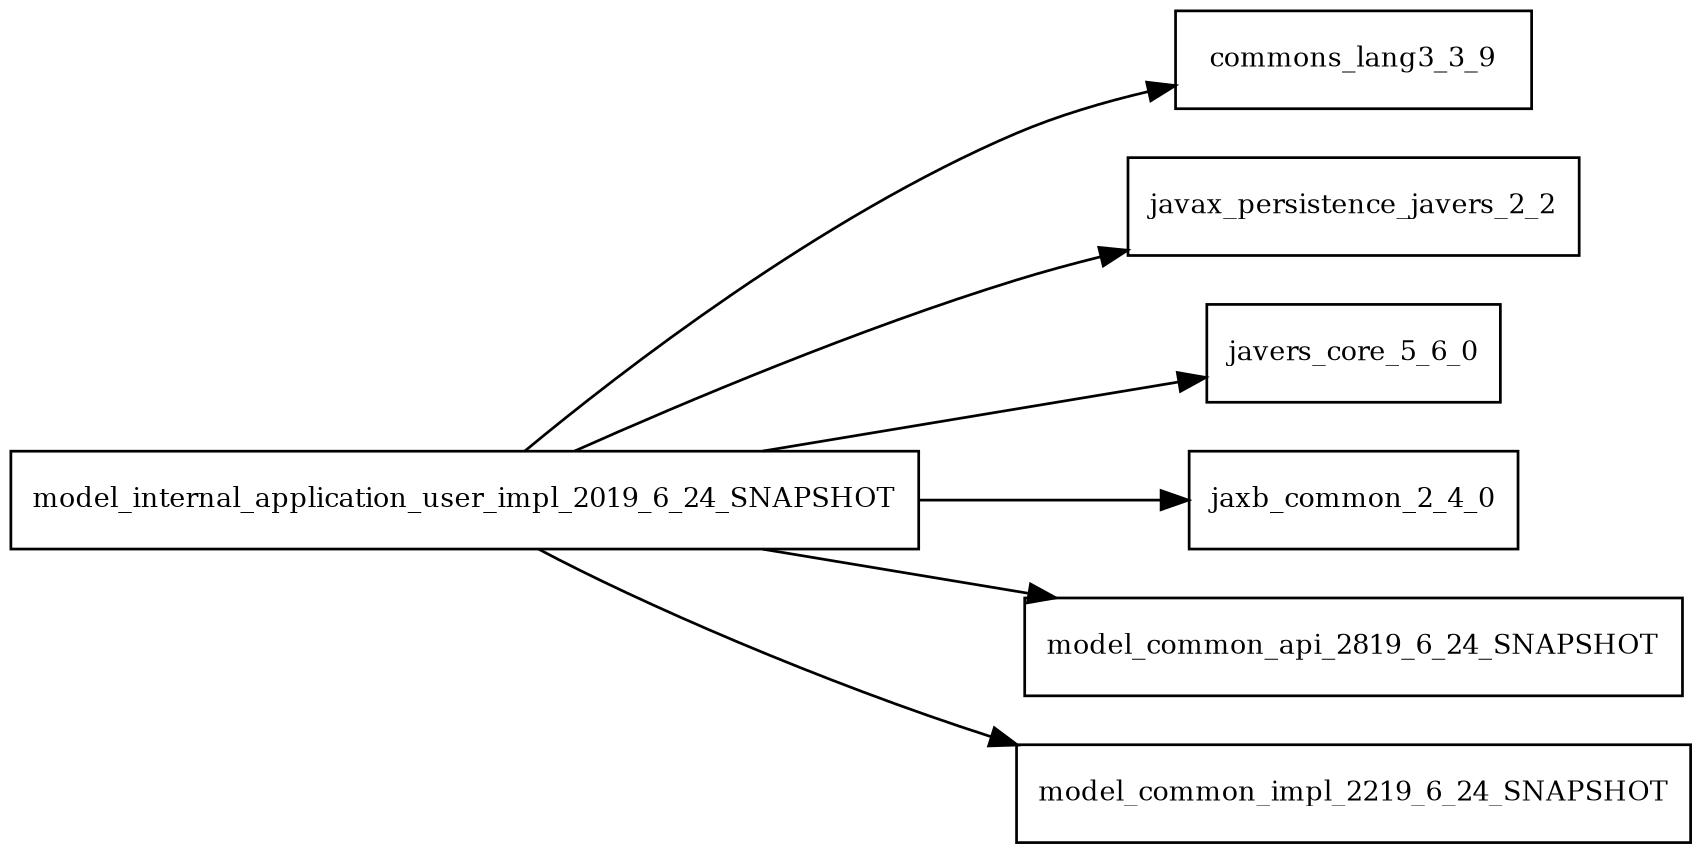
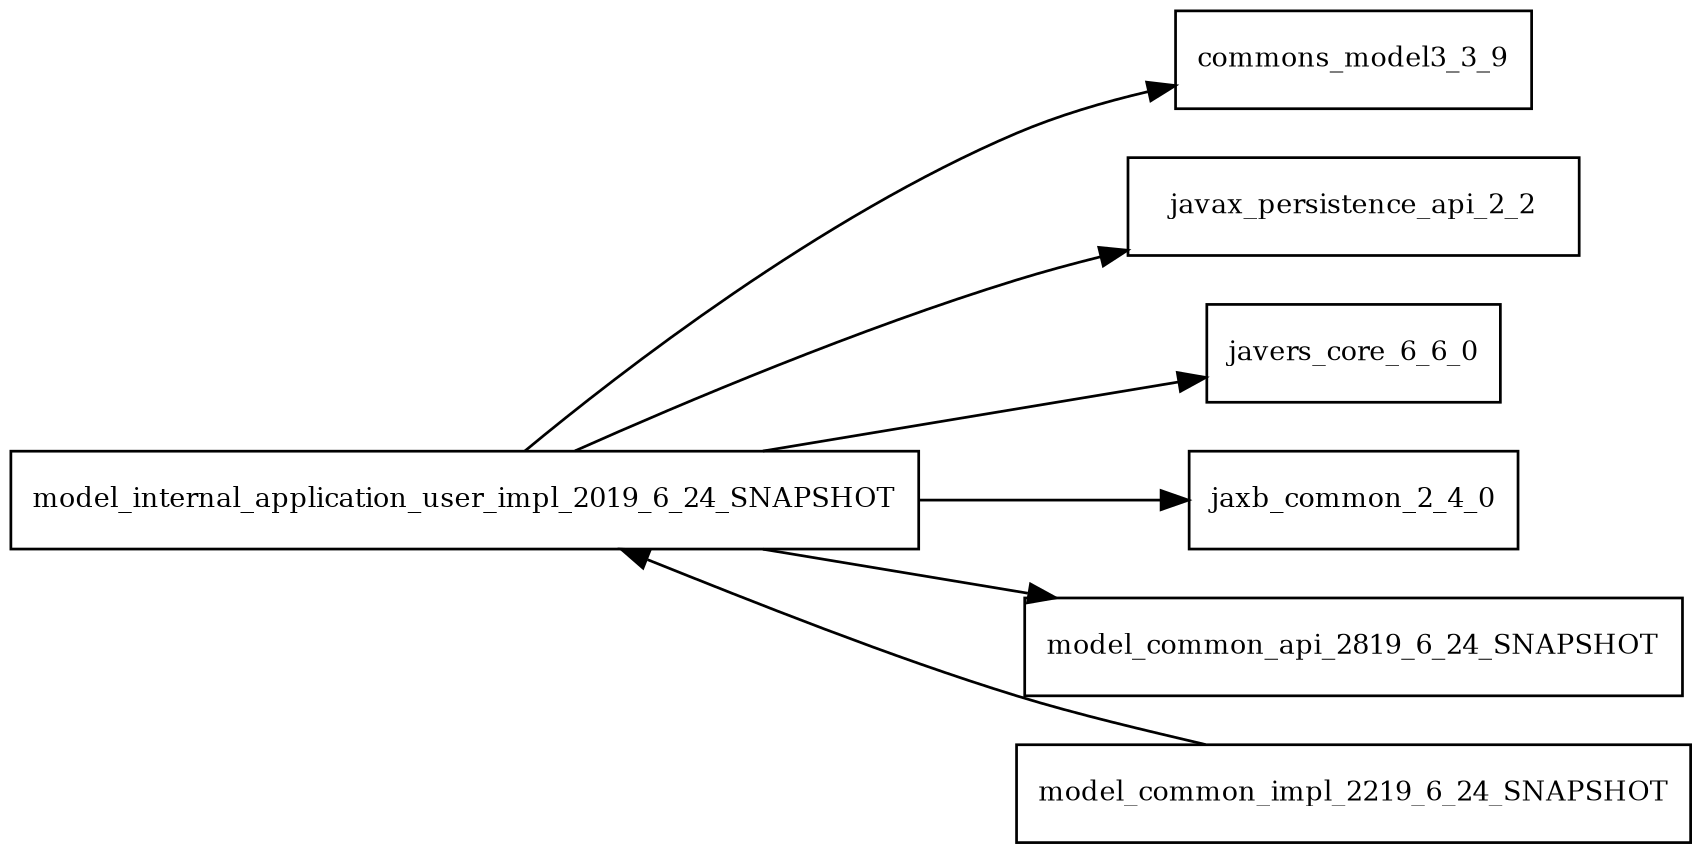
(1354, 60) -> (1354, 60)
(1354, 207) -> (1354, 207)
(1354, 353) -> (1354, 353)
(762, 652) -> (922, 665)
